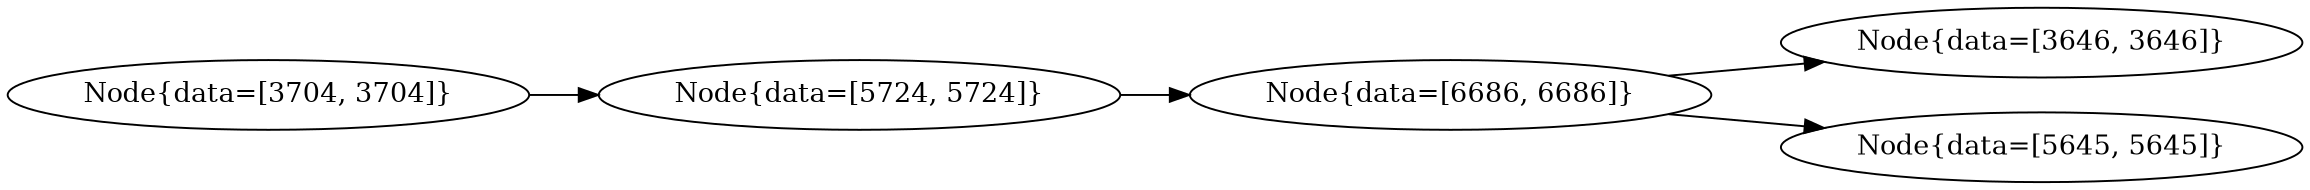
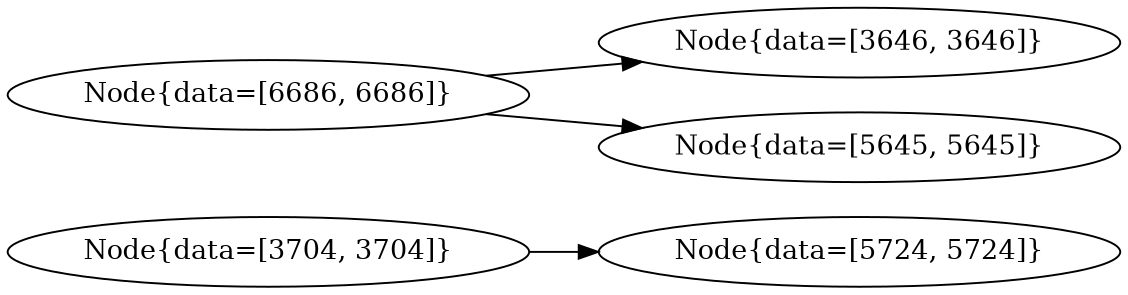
(1145, 95) -> none
